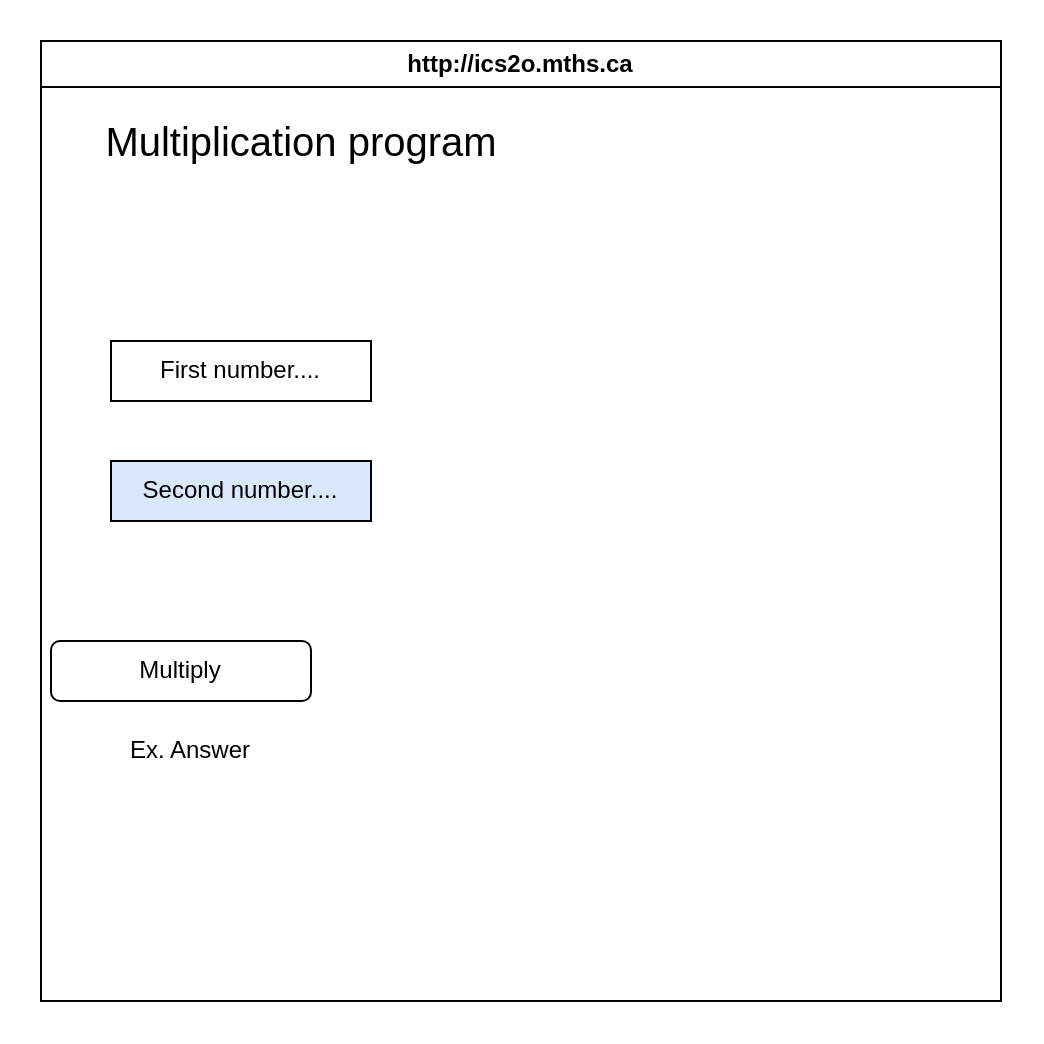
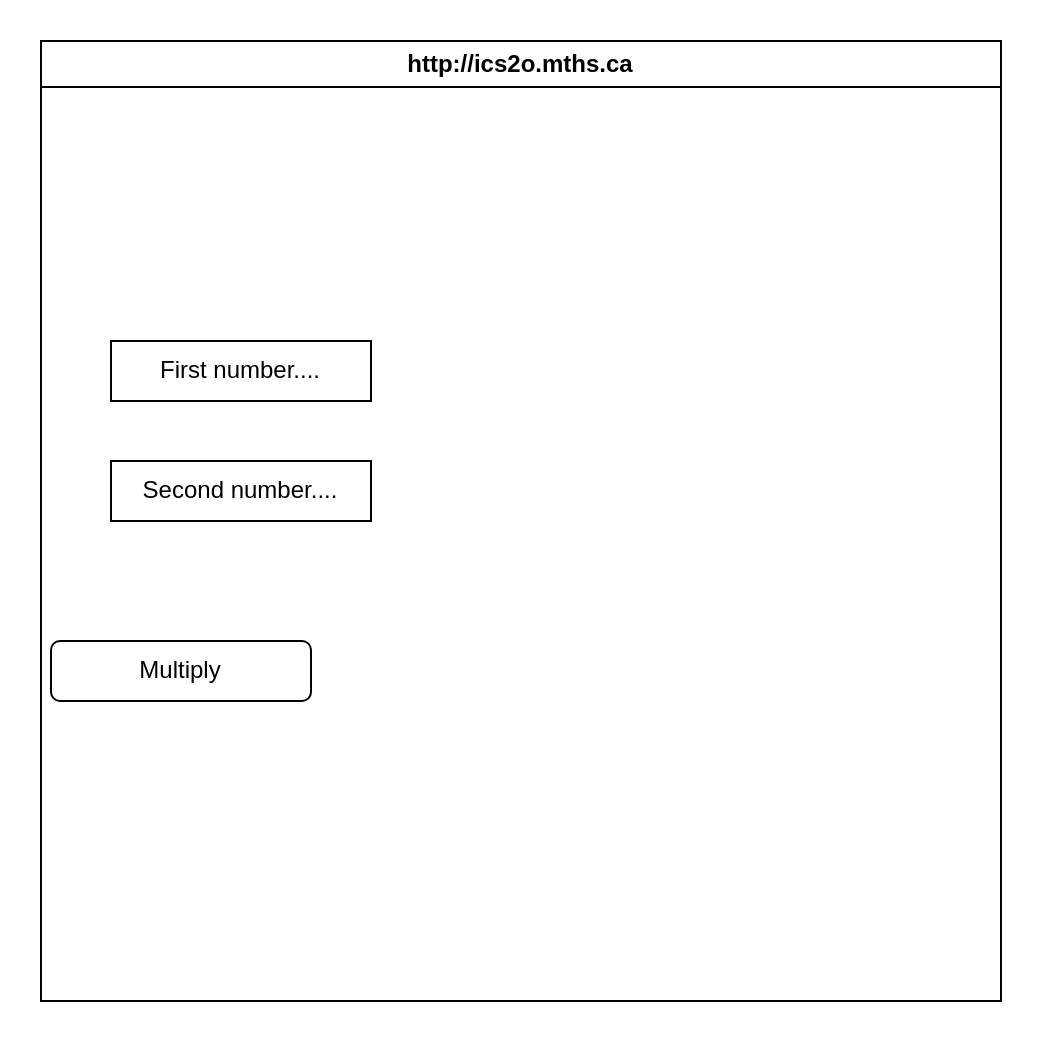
(301, 141) -> none
(241, 491) -> (241, 491)
(191, 751) -> none
